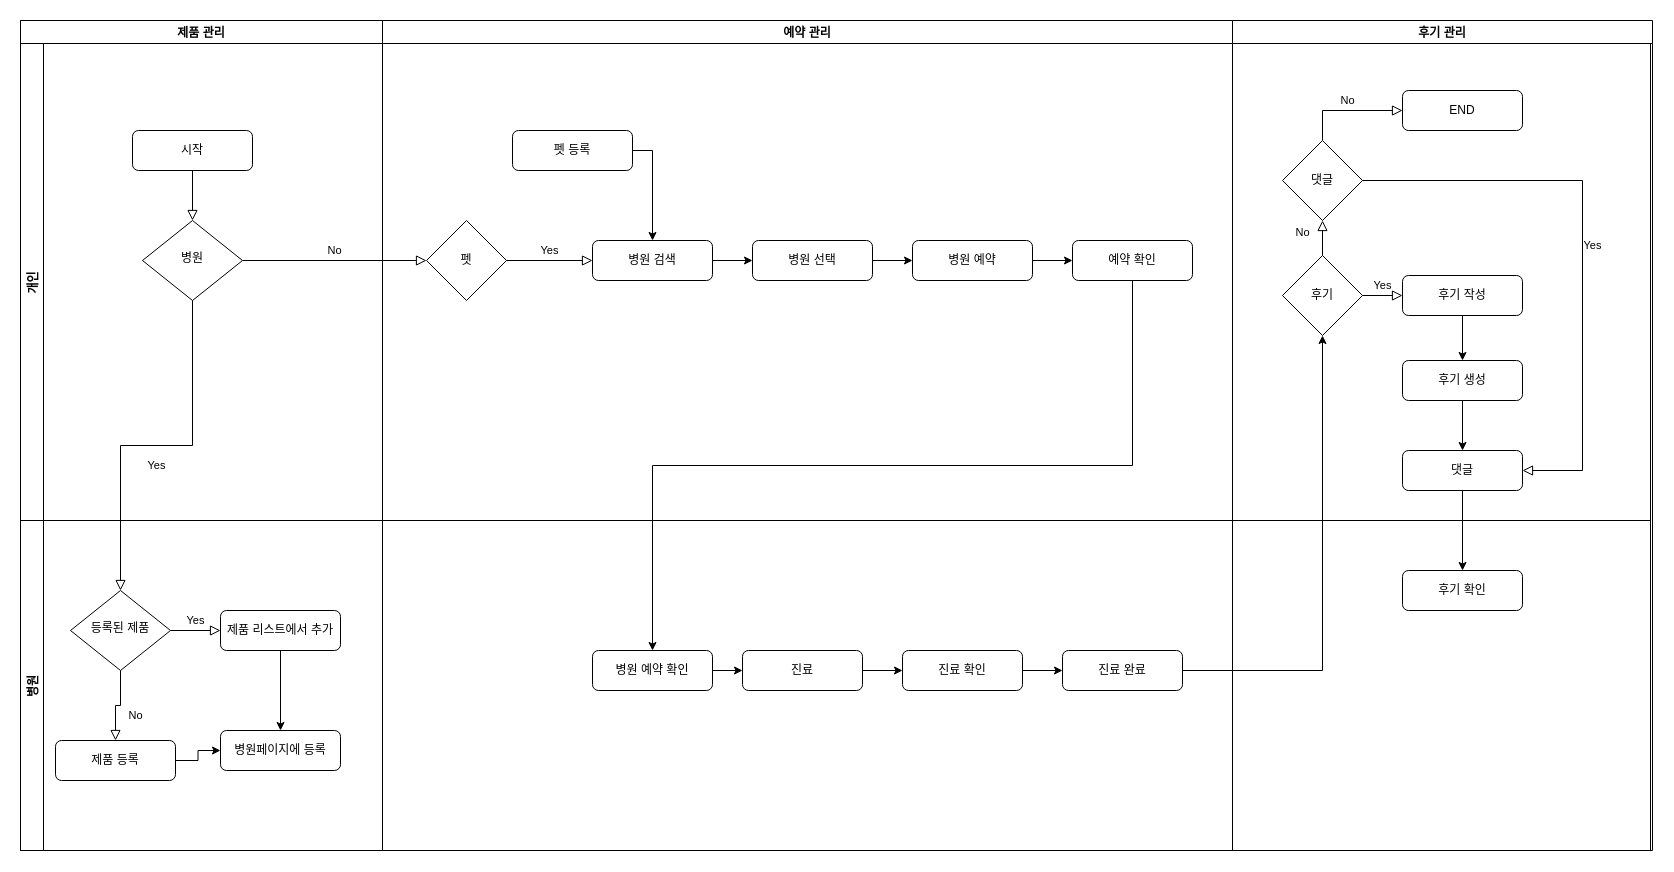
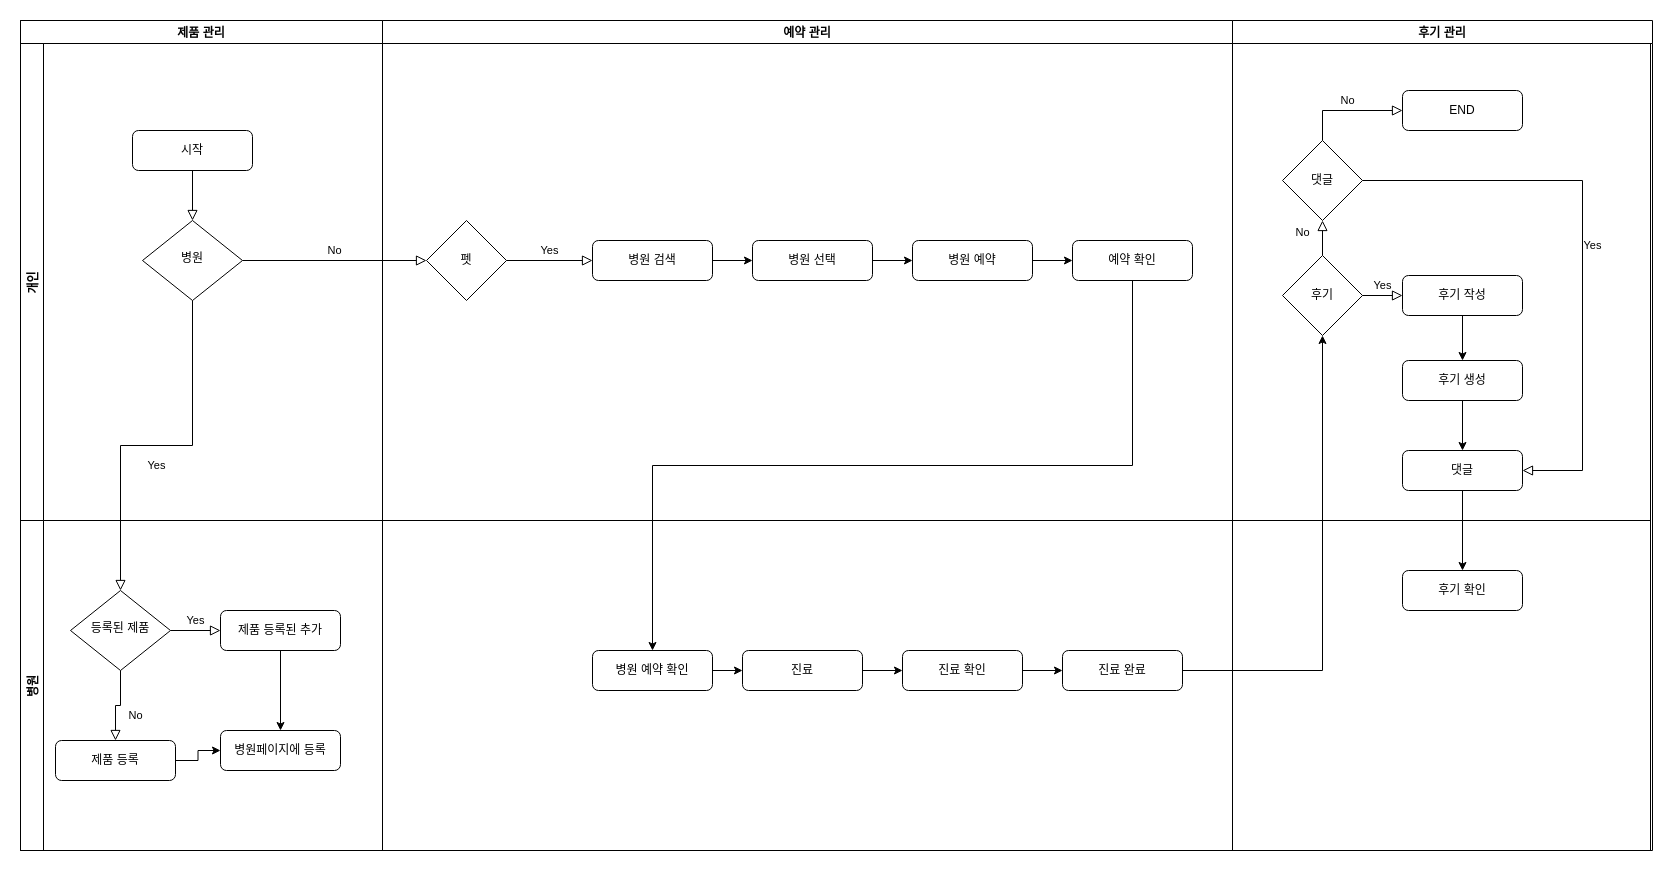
(573, 151) -> none
(653, 182) -> none
(281, 631) -> (281, 631)
